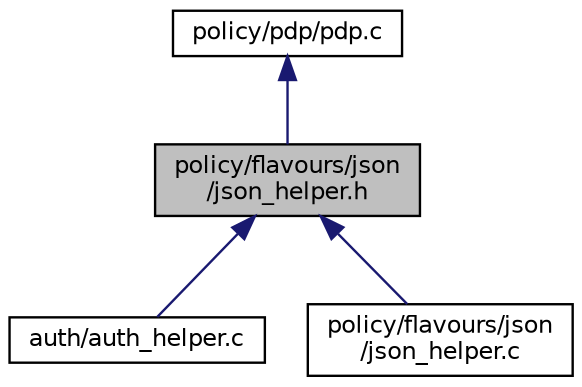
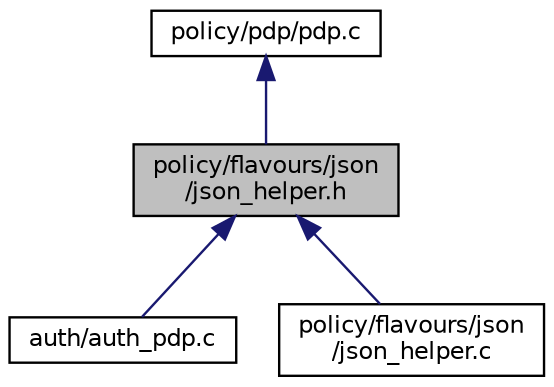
(137, 340) -> (123, 340)
